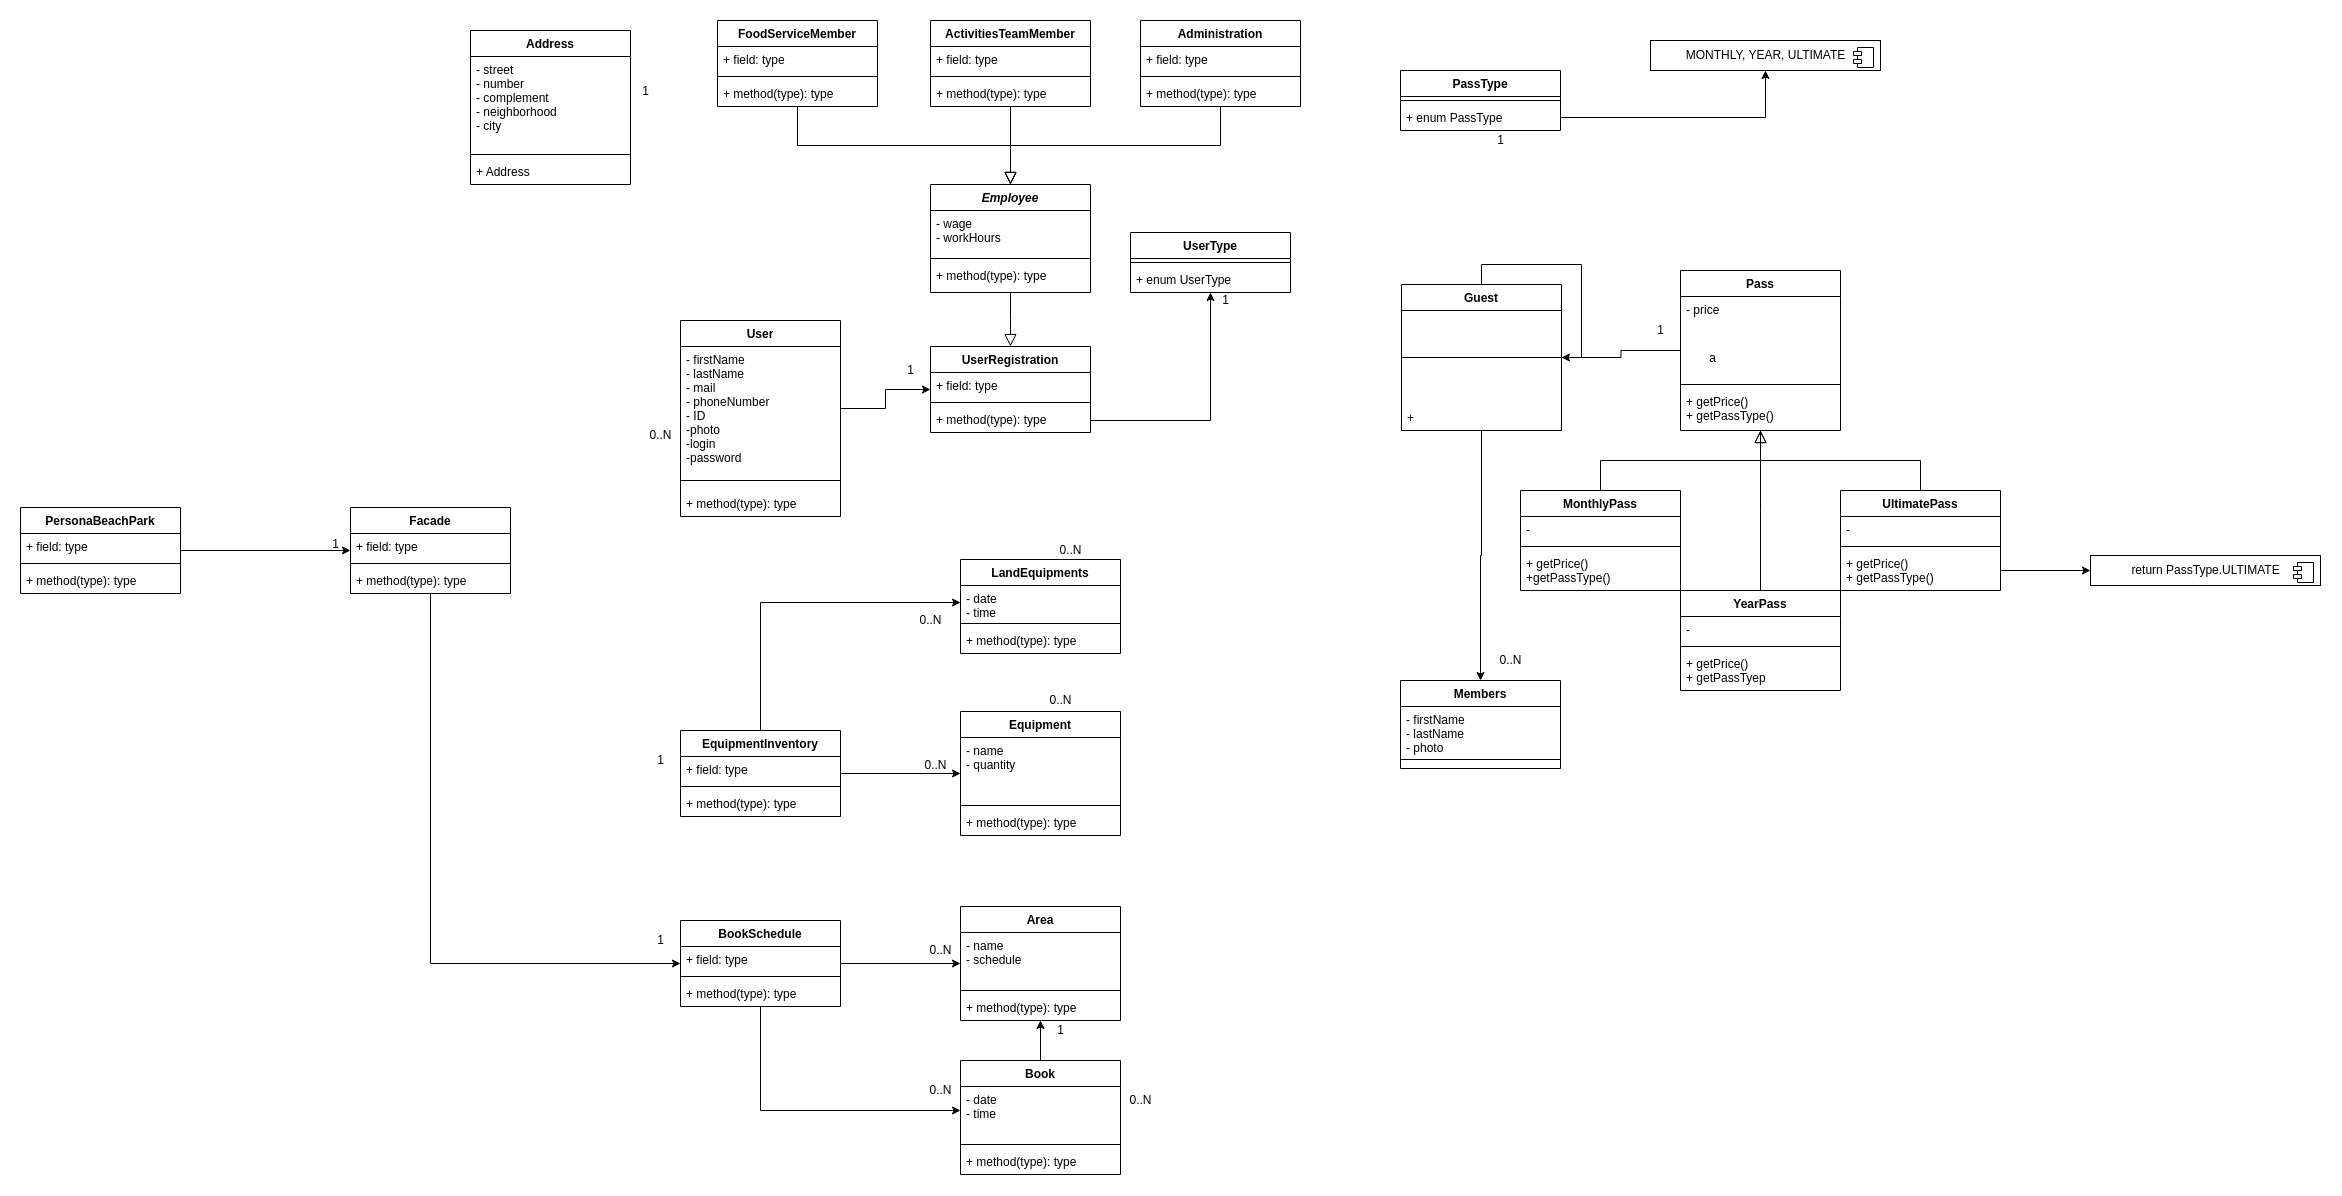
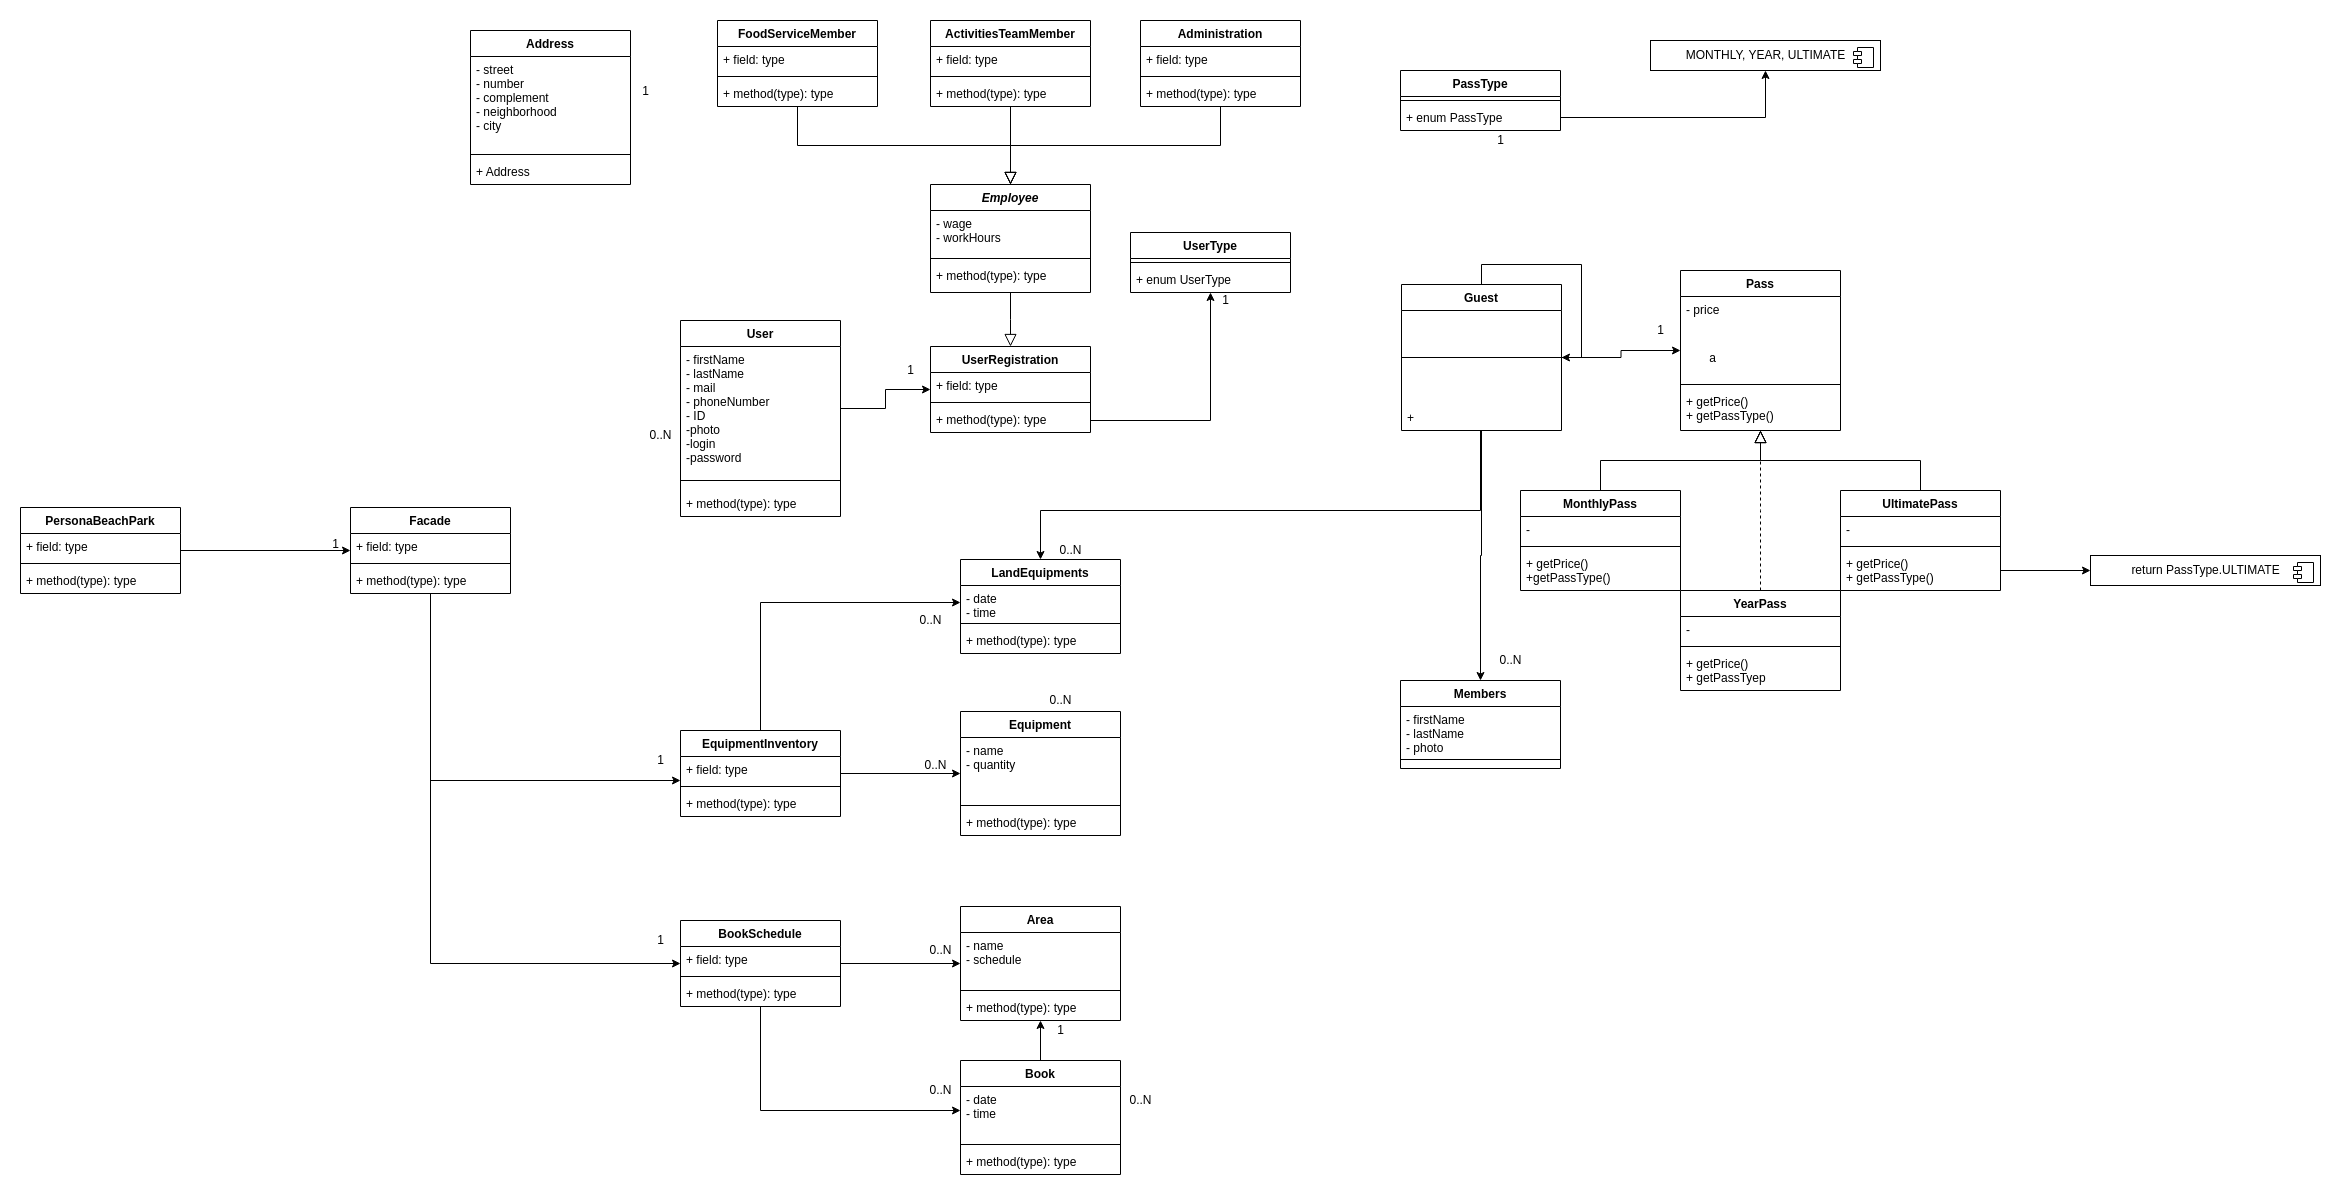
(1674, 351) -> (1672, 351)
(1761, 437) -> (1763, 461)
none -> (1239, 511)
(1761, 526) -> (1761, 526)
none -> (553, 781)
